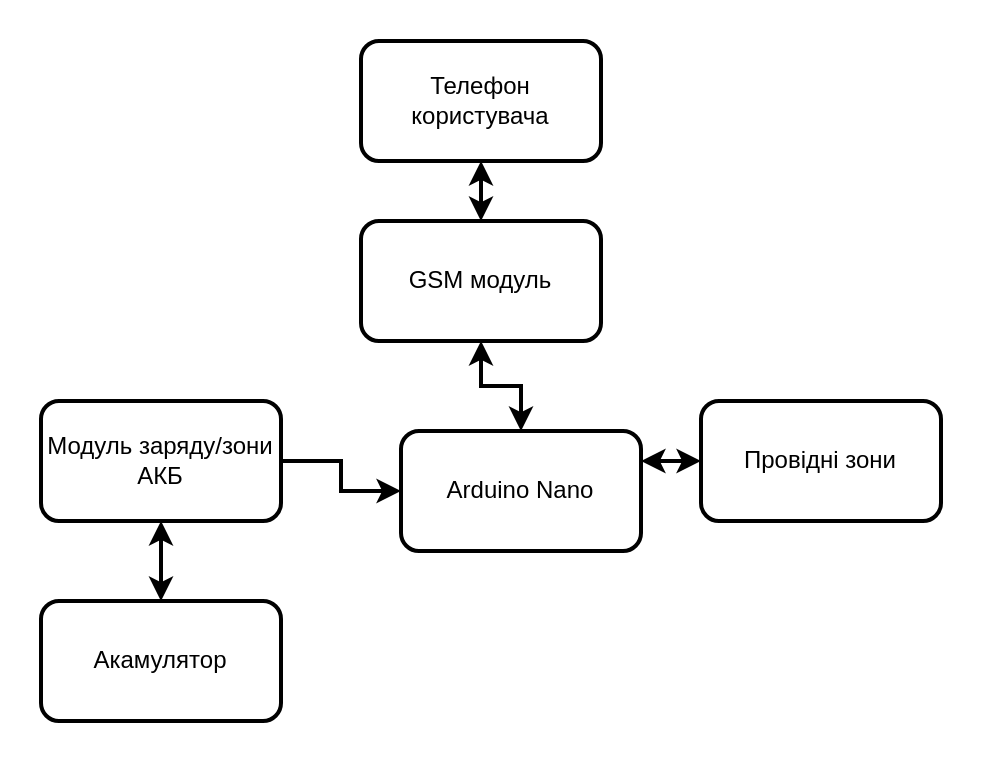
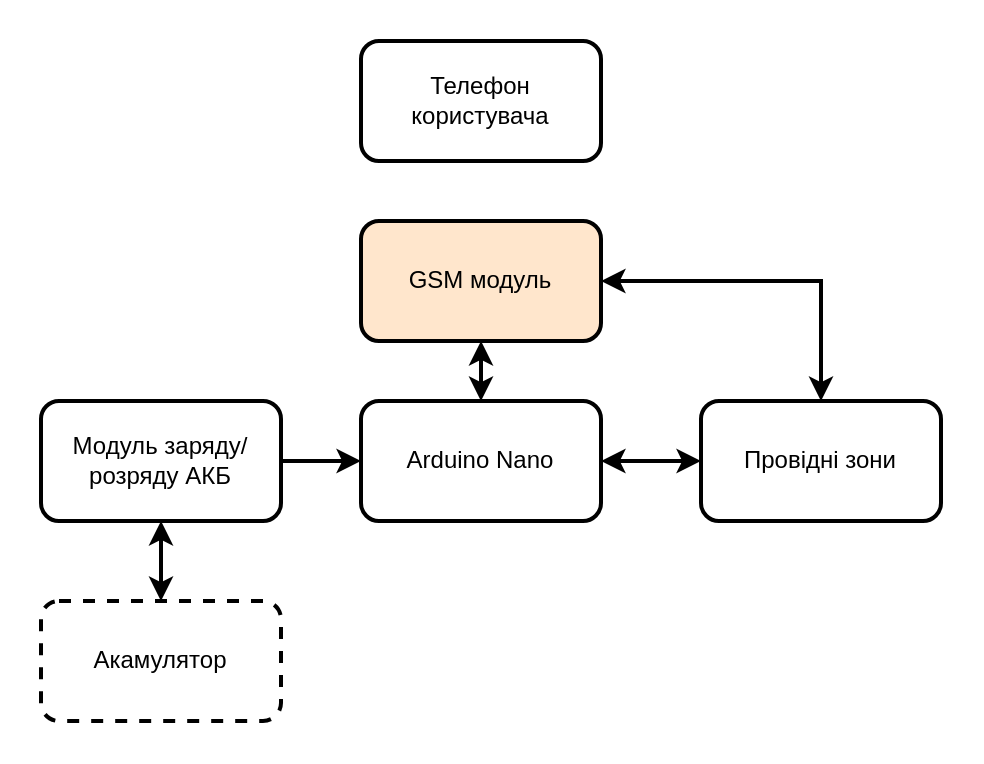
(481, 191) -> (771, 281)
(481, 281) -> (481, 281)
(161, 461) -> (161, 461)
(521, 491) -> (481, 461)
(161, 661) -> (161, 661)
